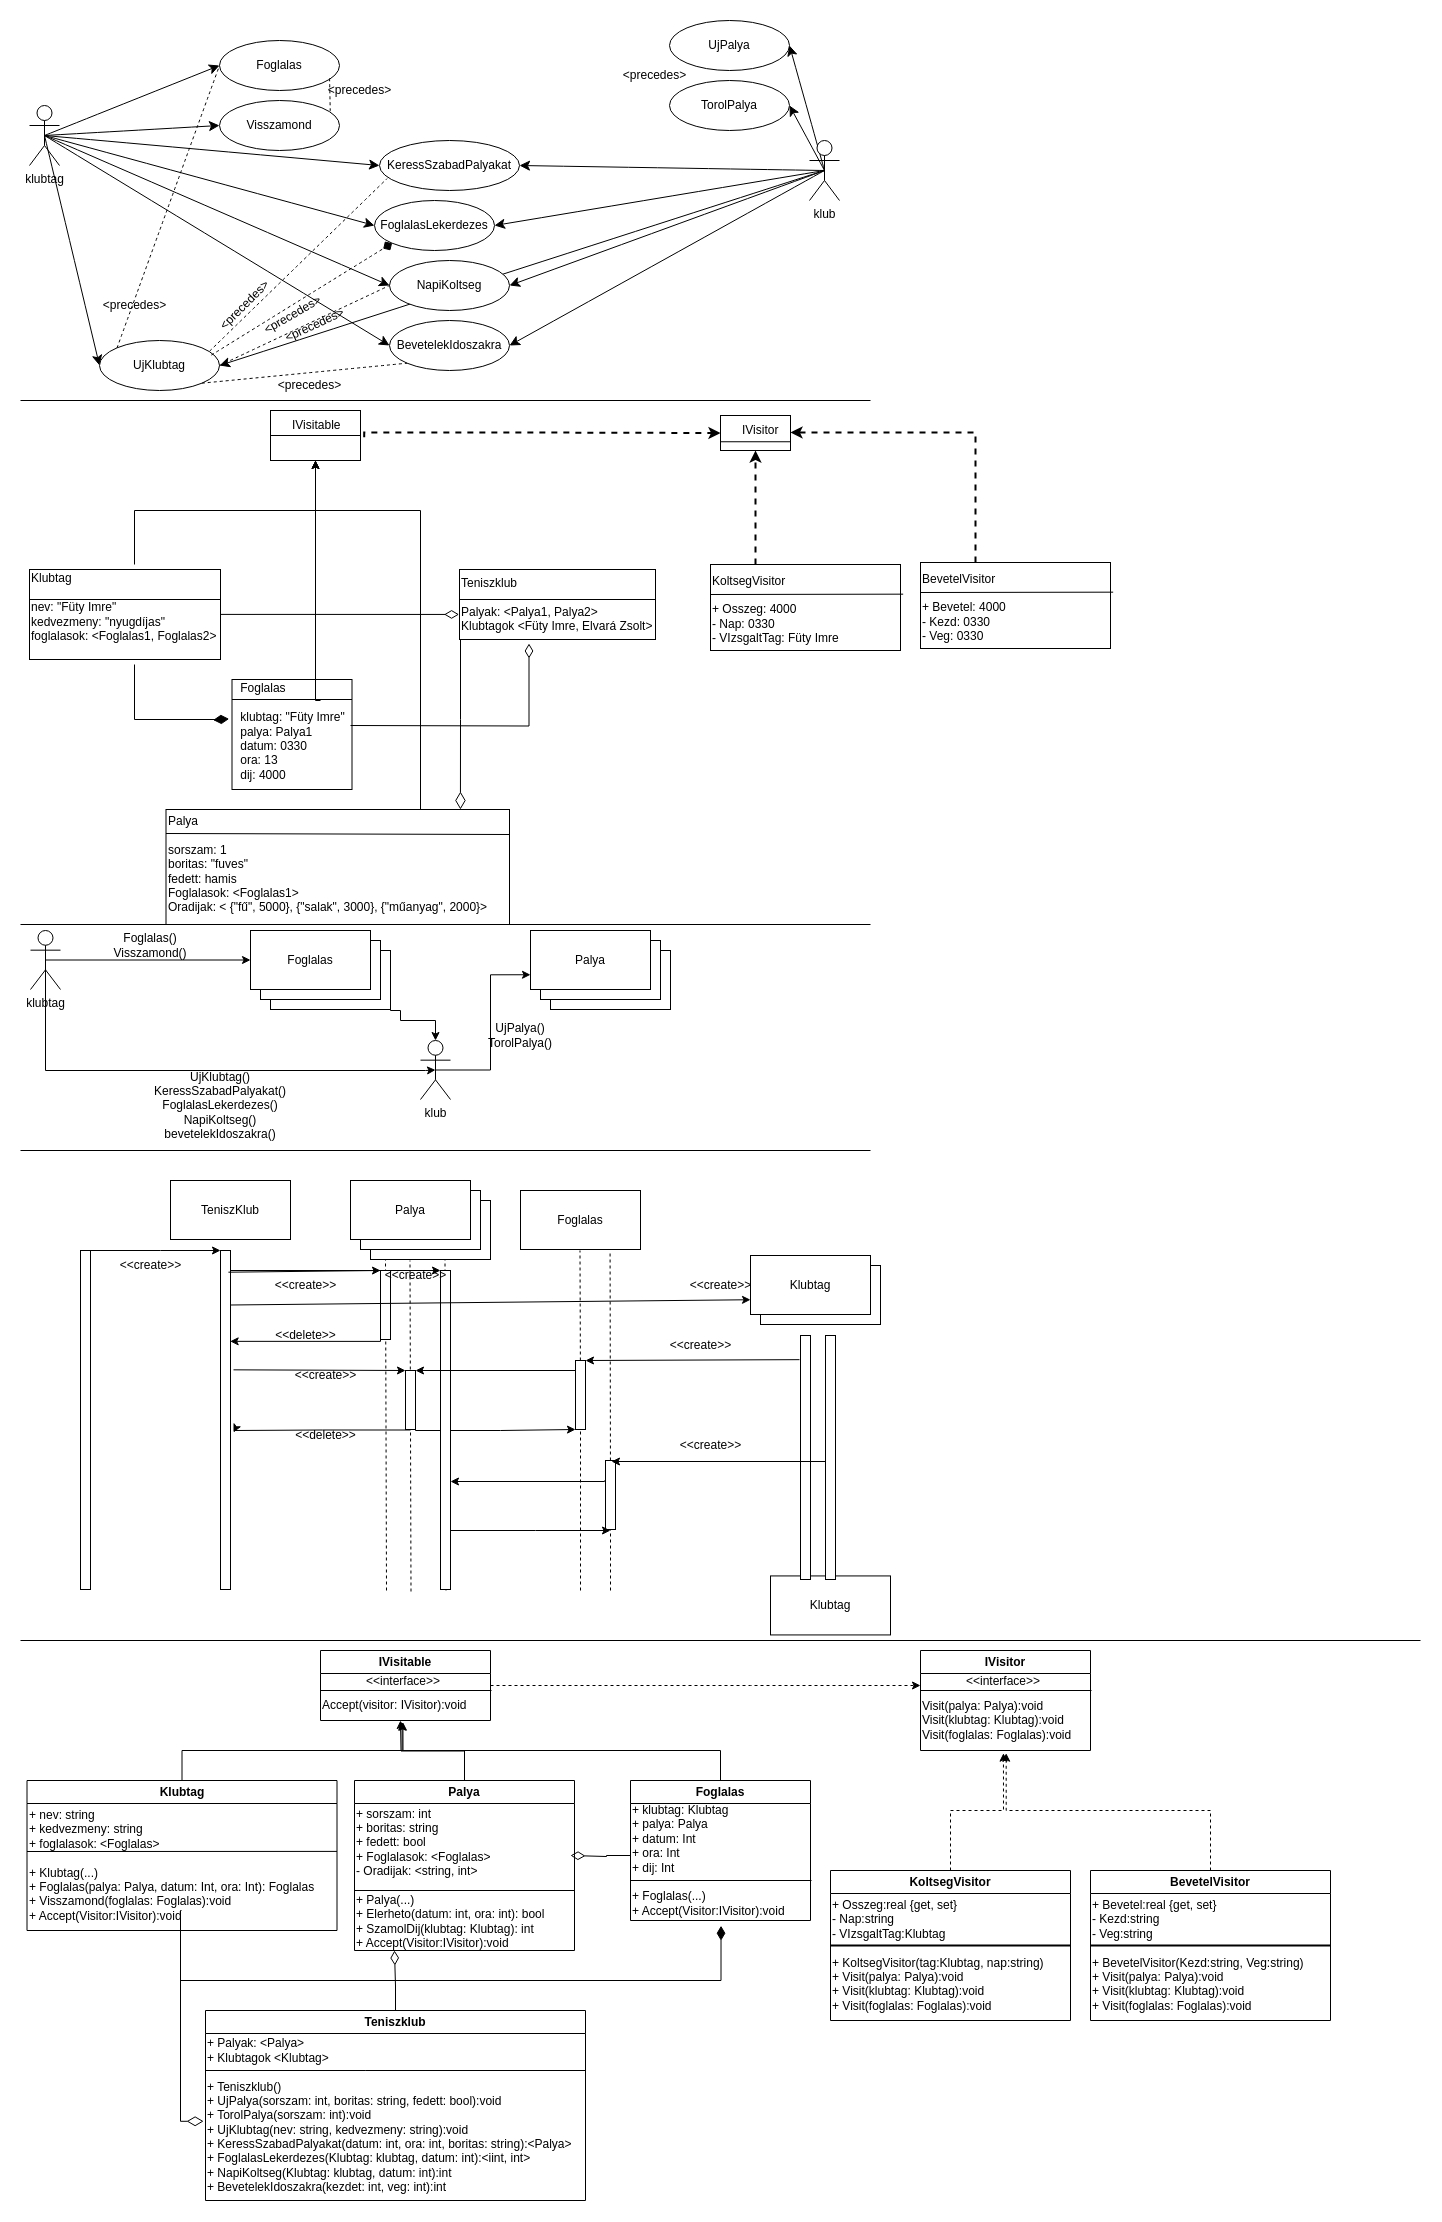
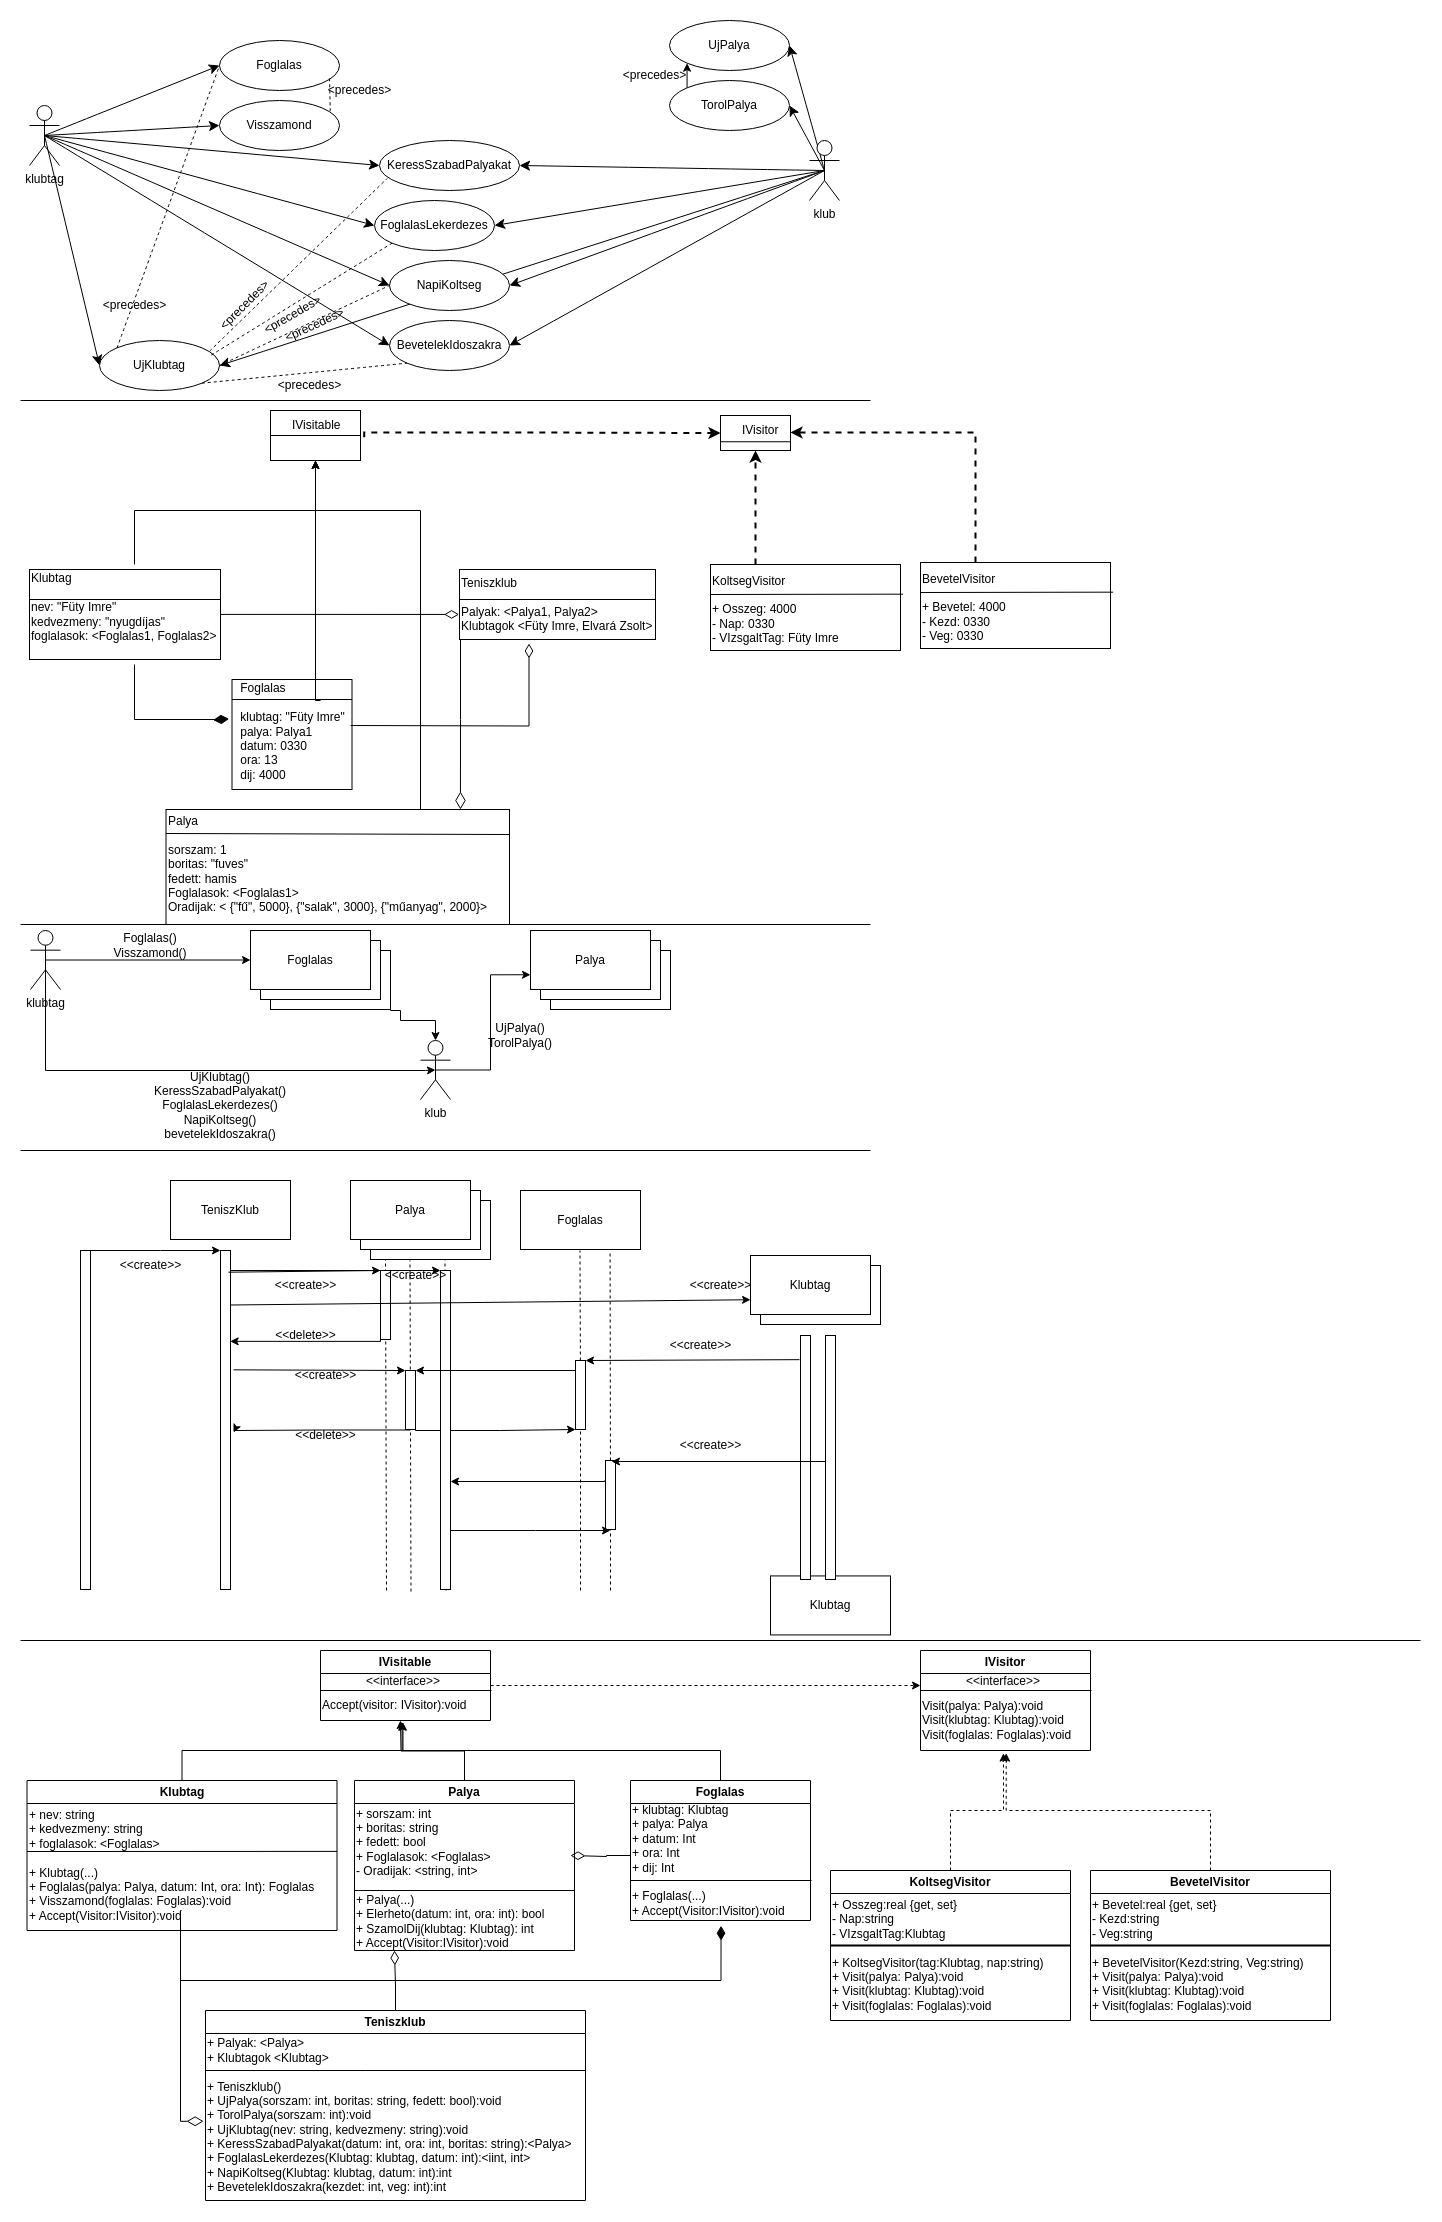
none -> (687, 79)
(383, 249) -> (387, 246)
